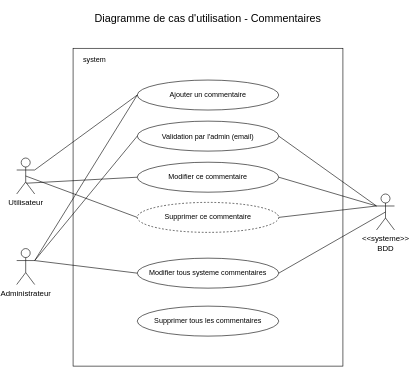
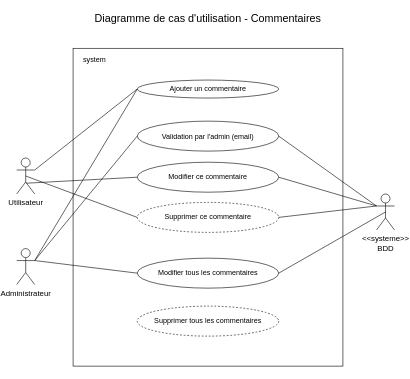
(208, 95) -> (208, 89)
(208, 273) -> (208, 273)
(208, 321) -> (208, 321)
